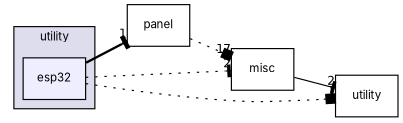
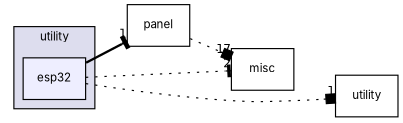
(312, 82) -> none
